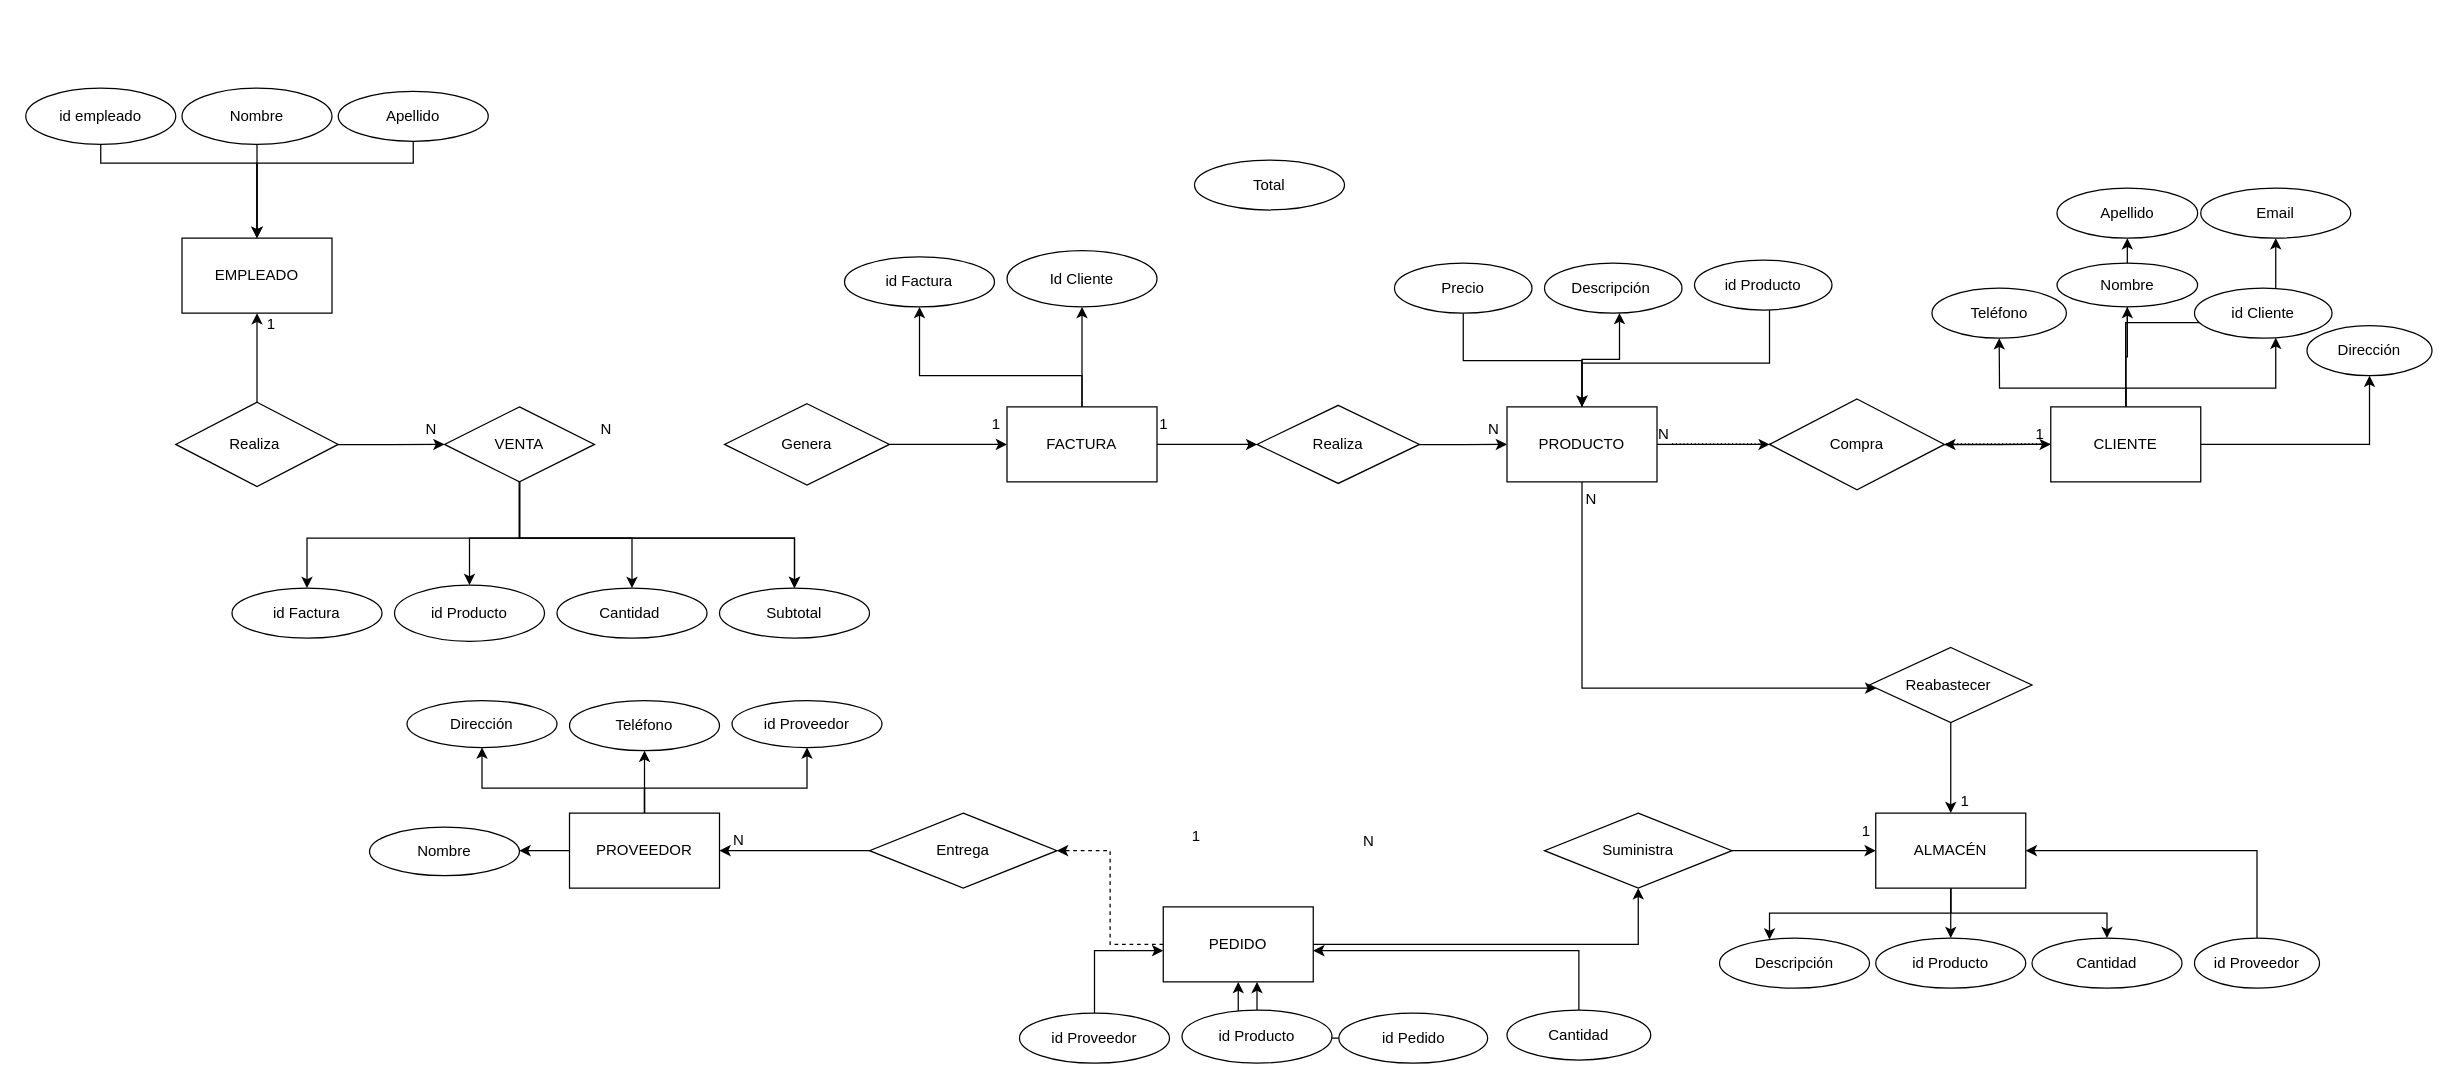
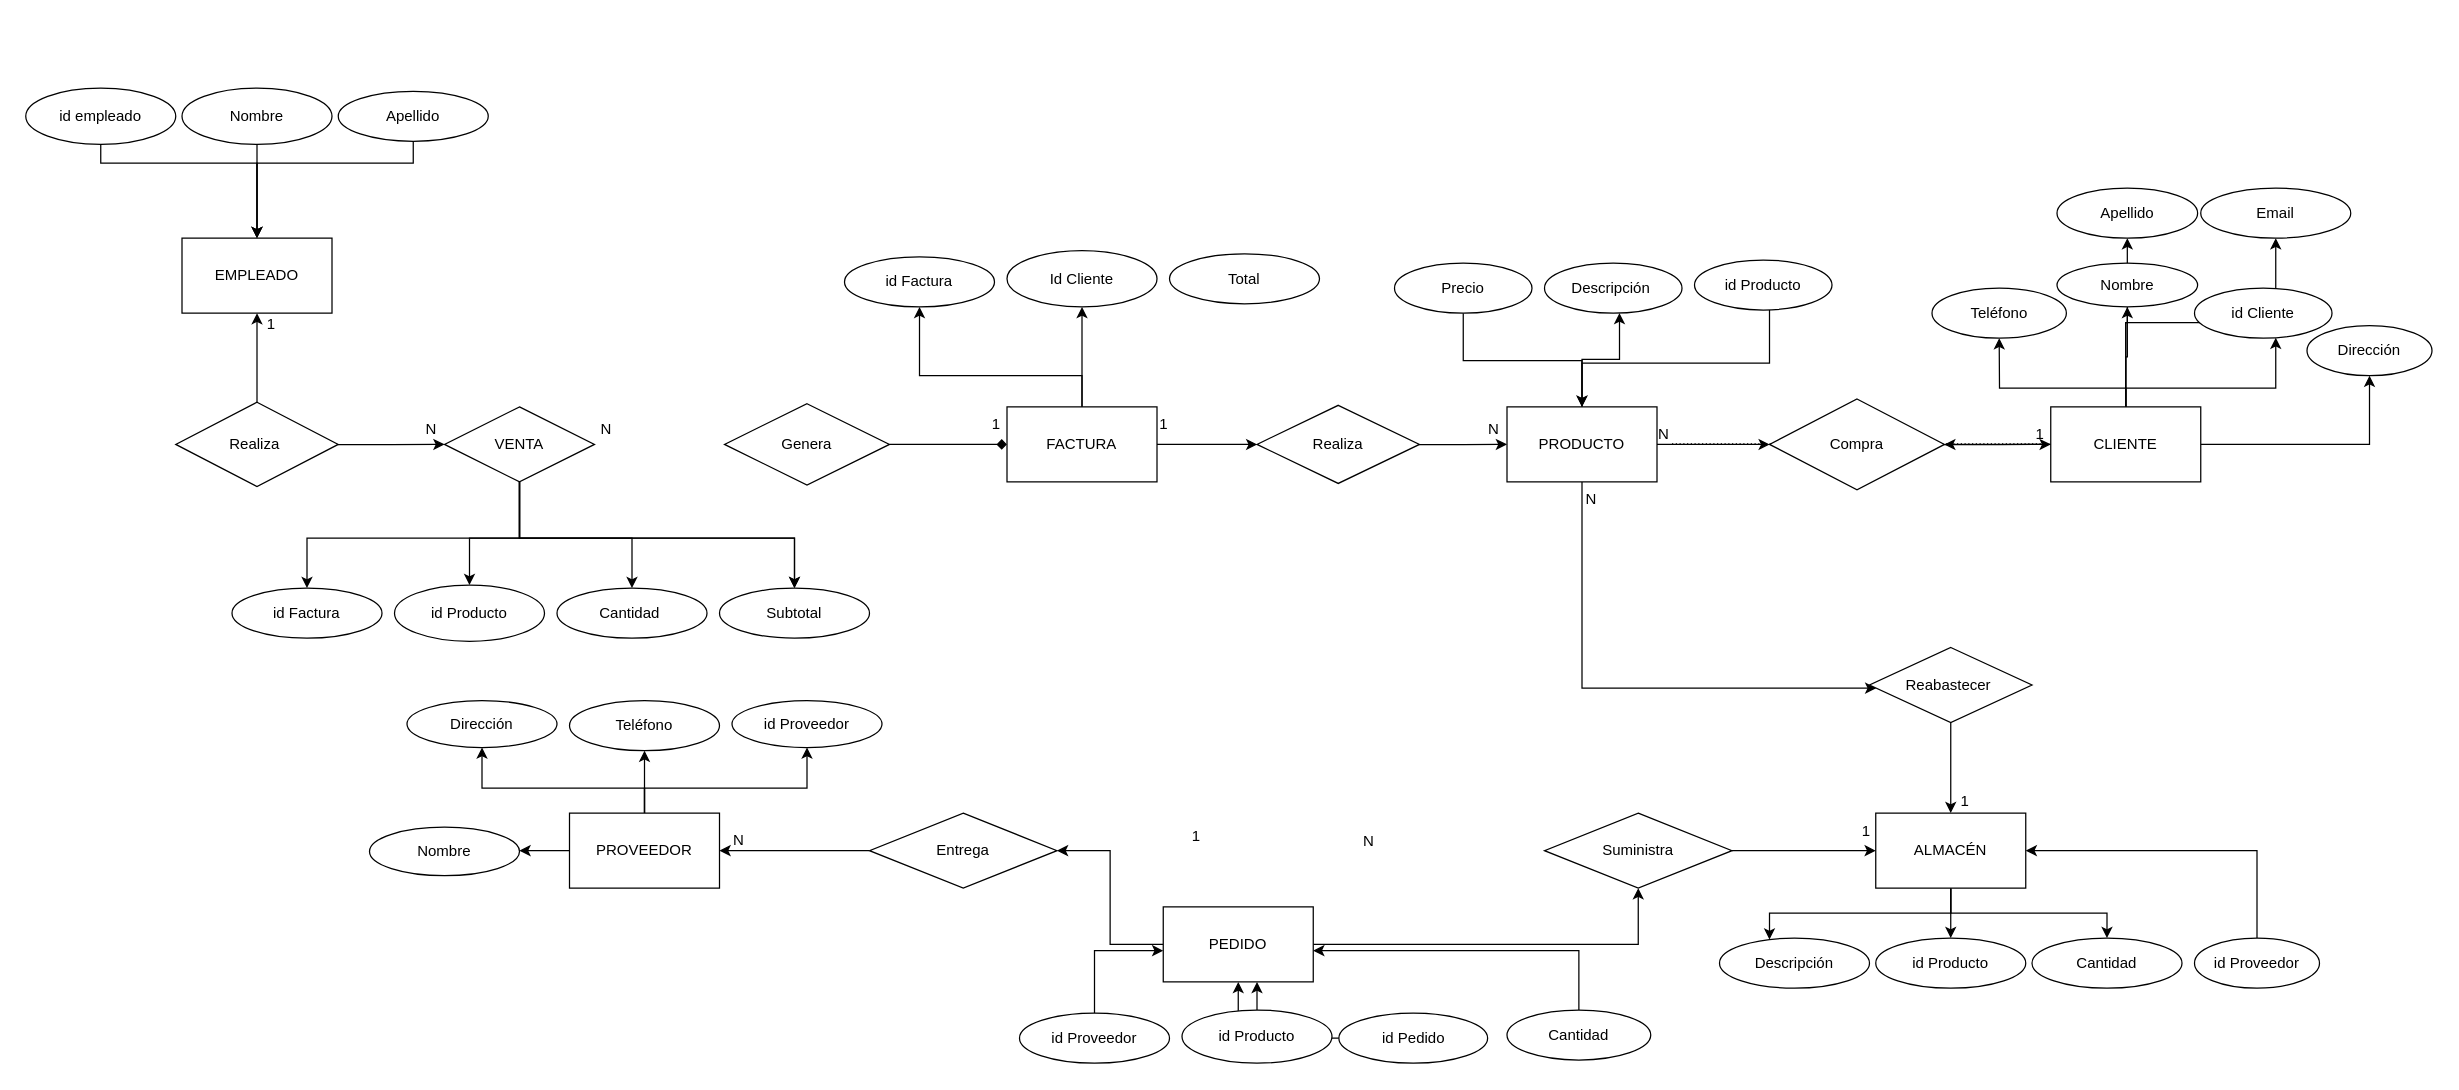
(1269, 185) -> (1244, 279)
(997, 444) -> (996, 444)
(1110, 902) -> (1110, 902)
